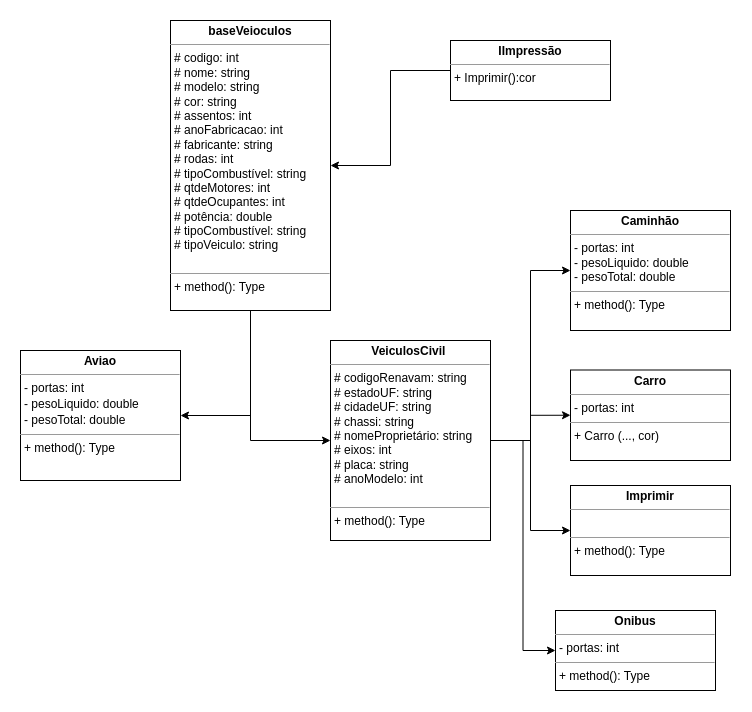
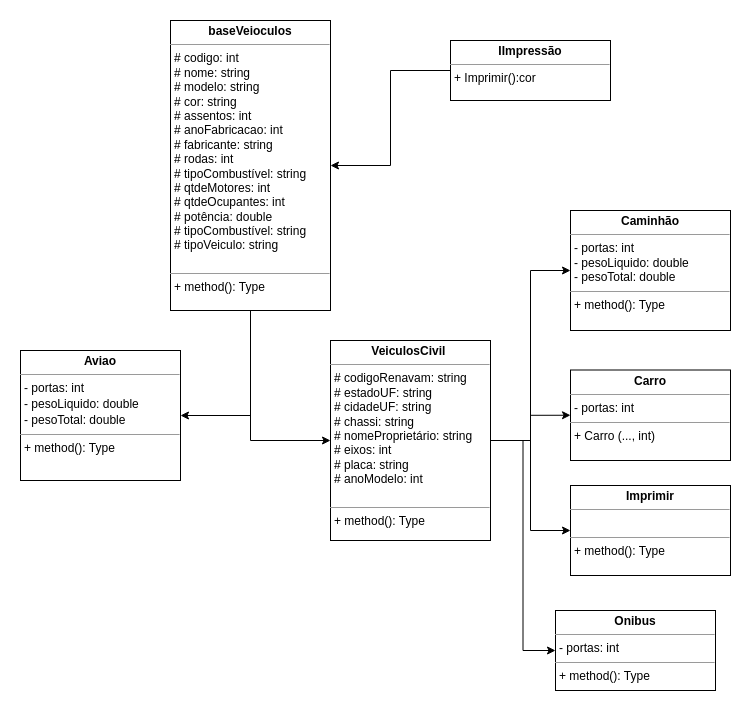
(620, 392) -> (619, 392)
